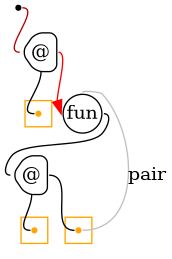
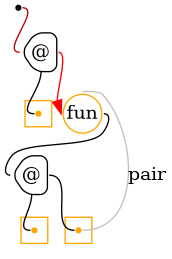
(83, 114) -> (83, 114)
